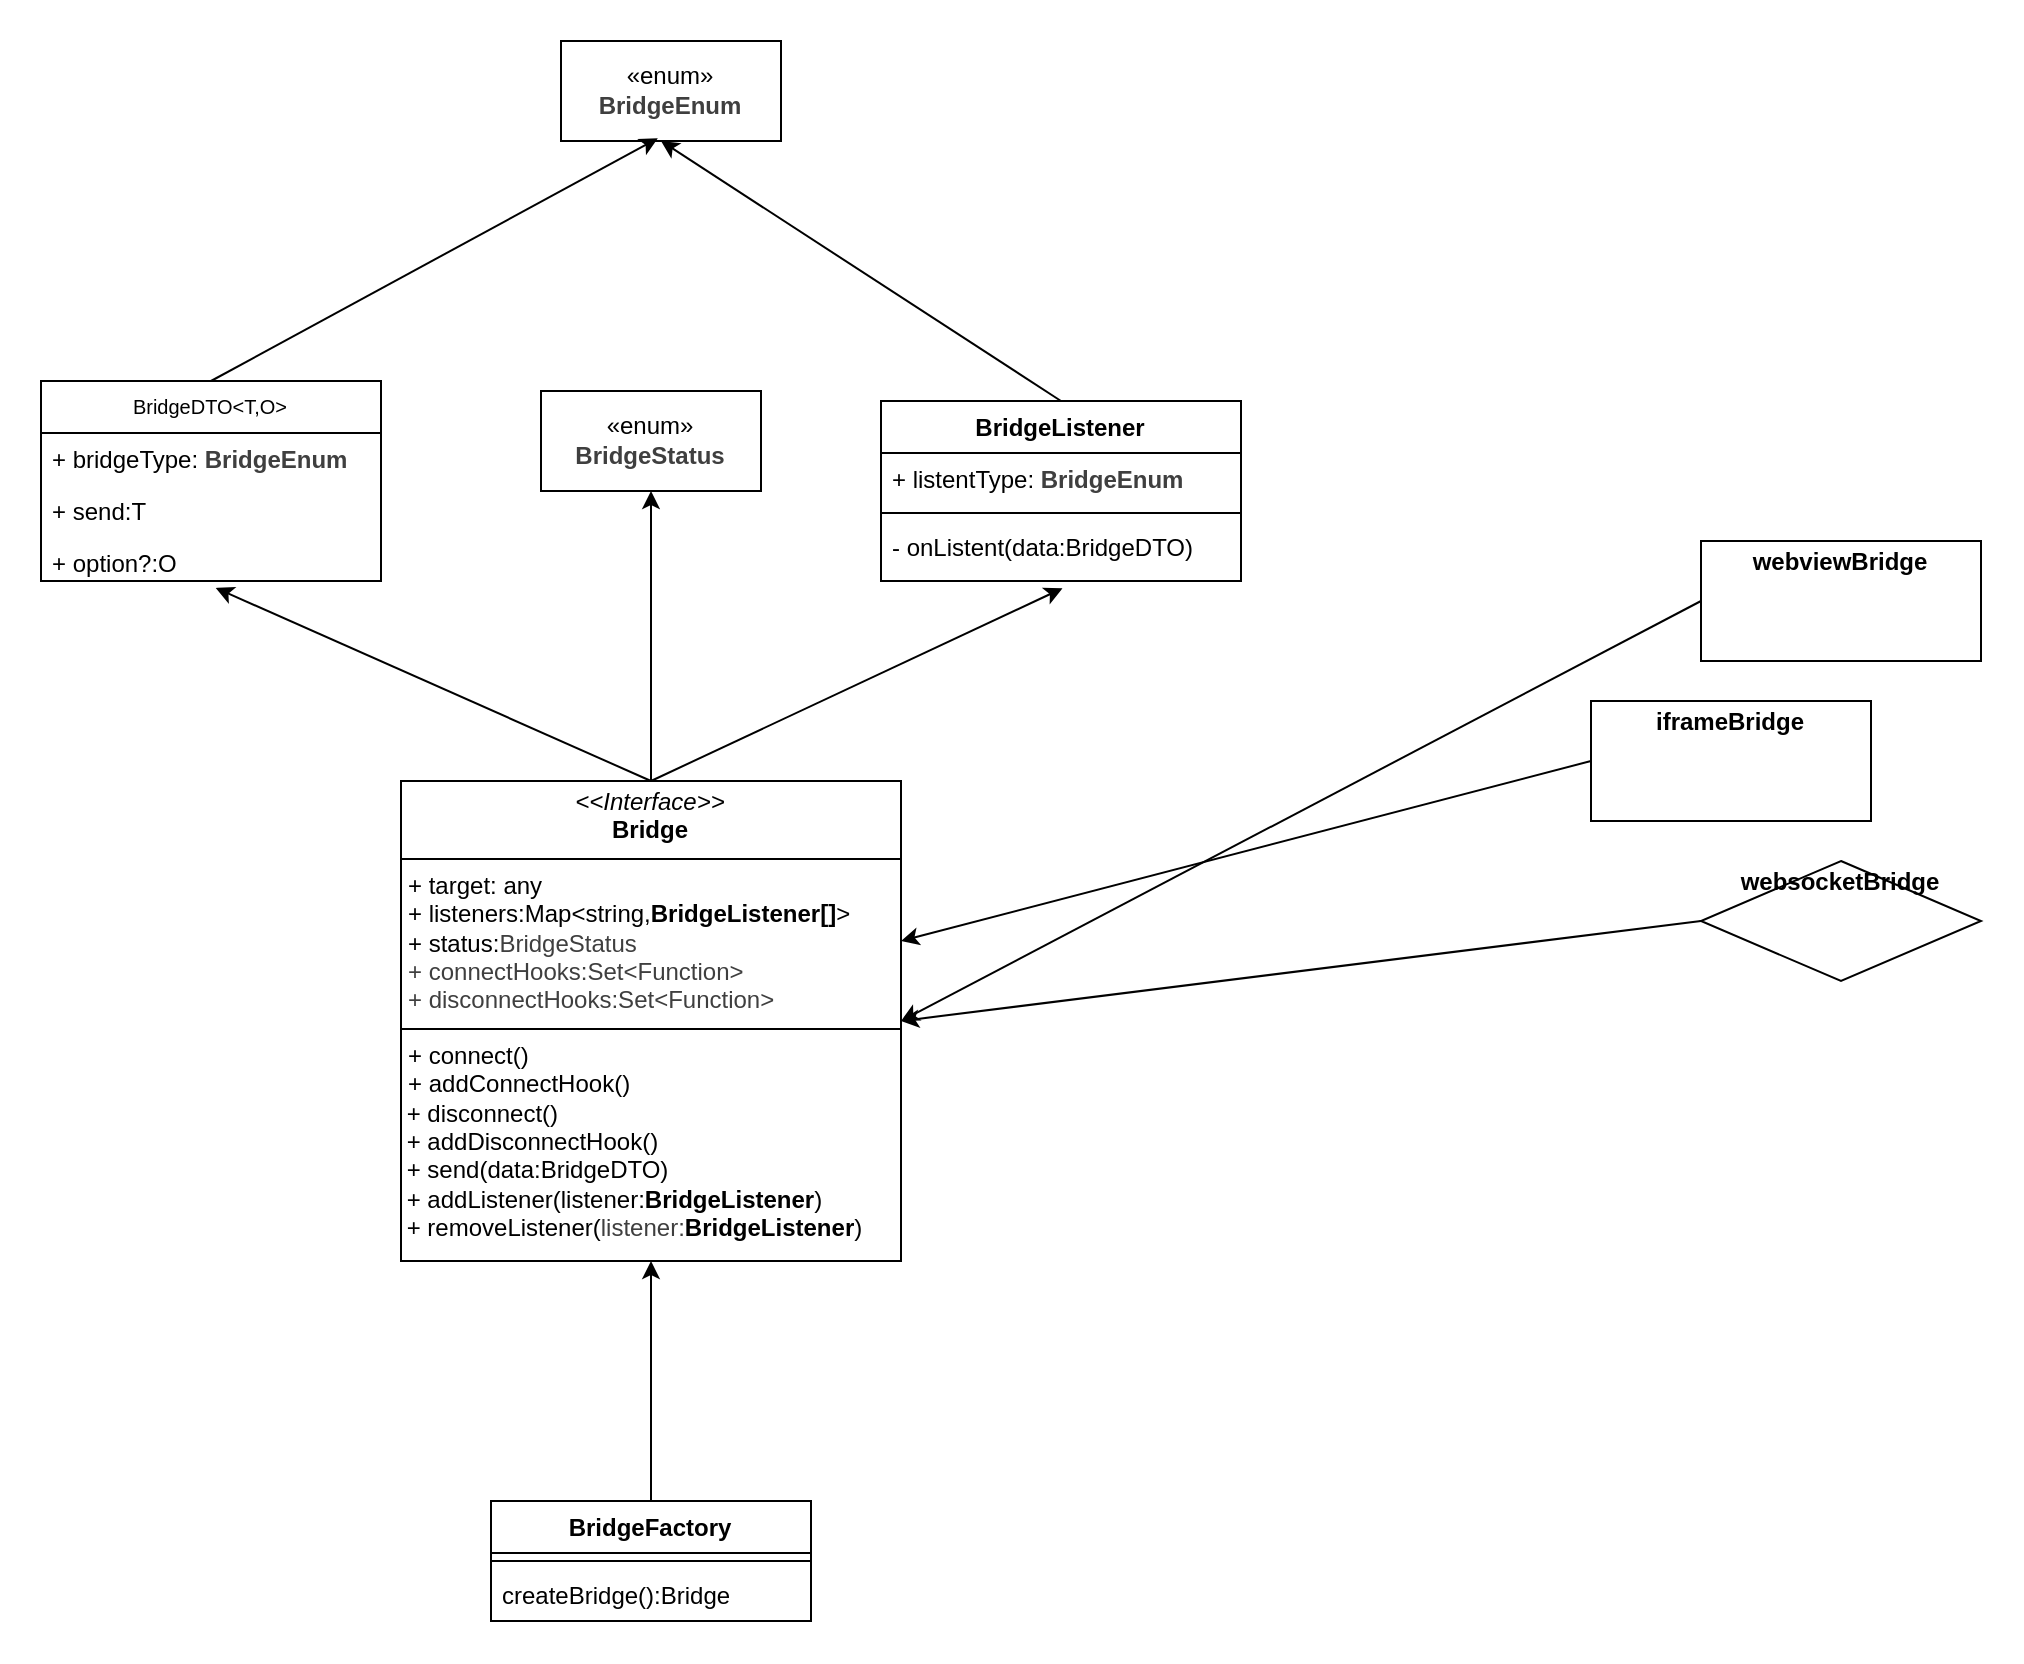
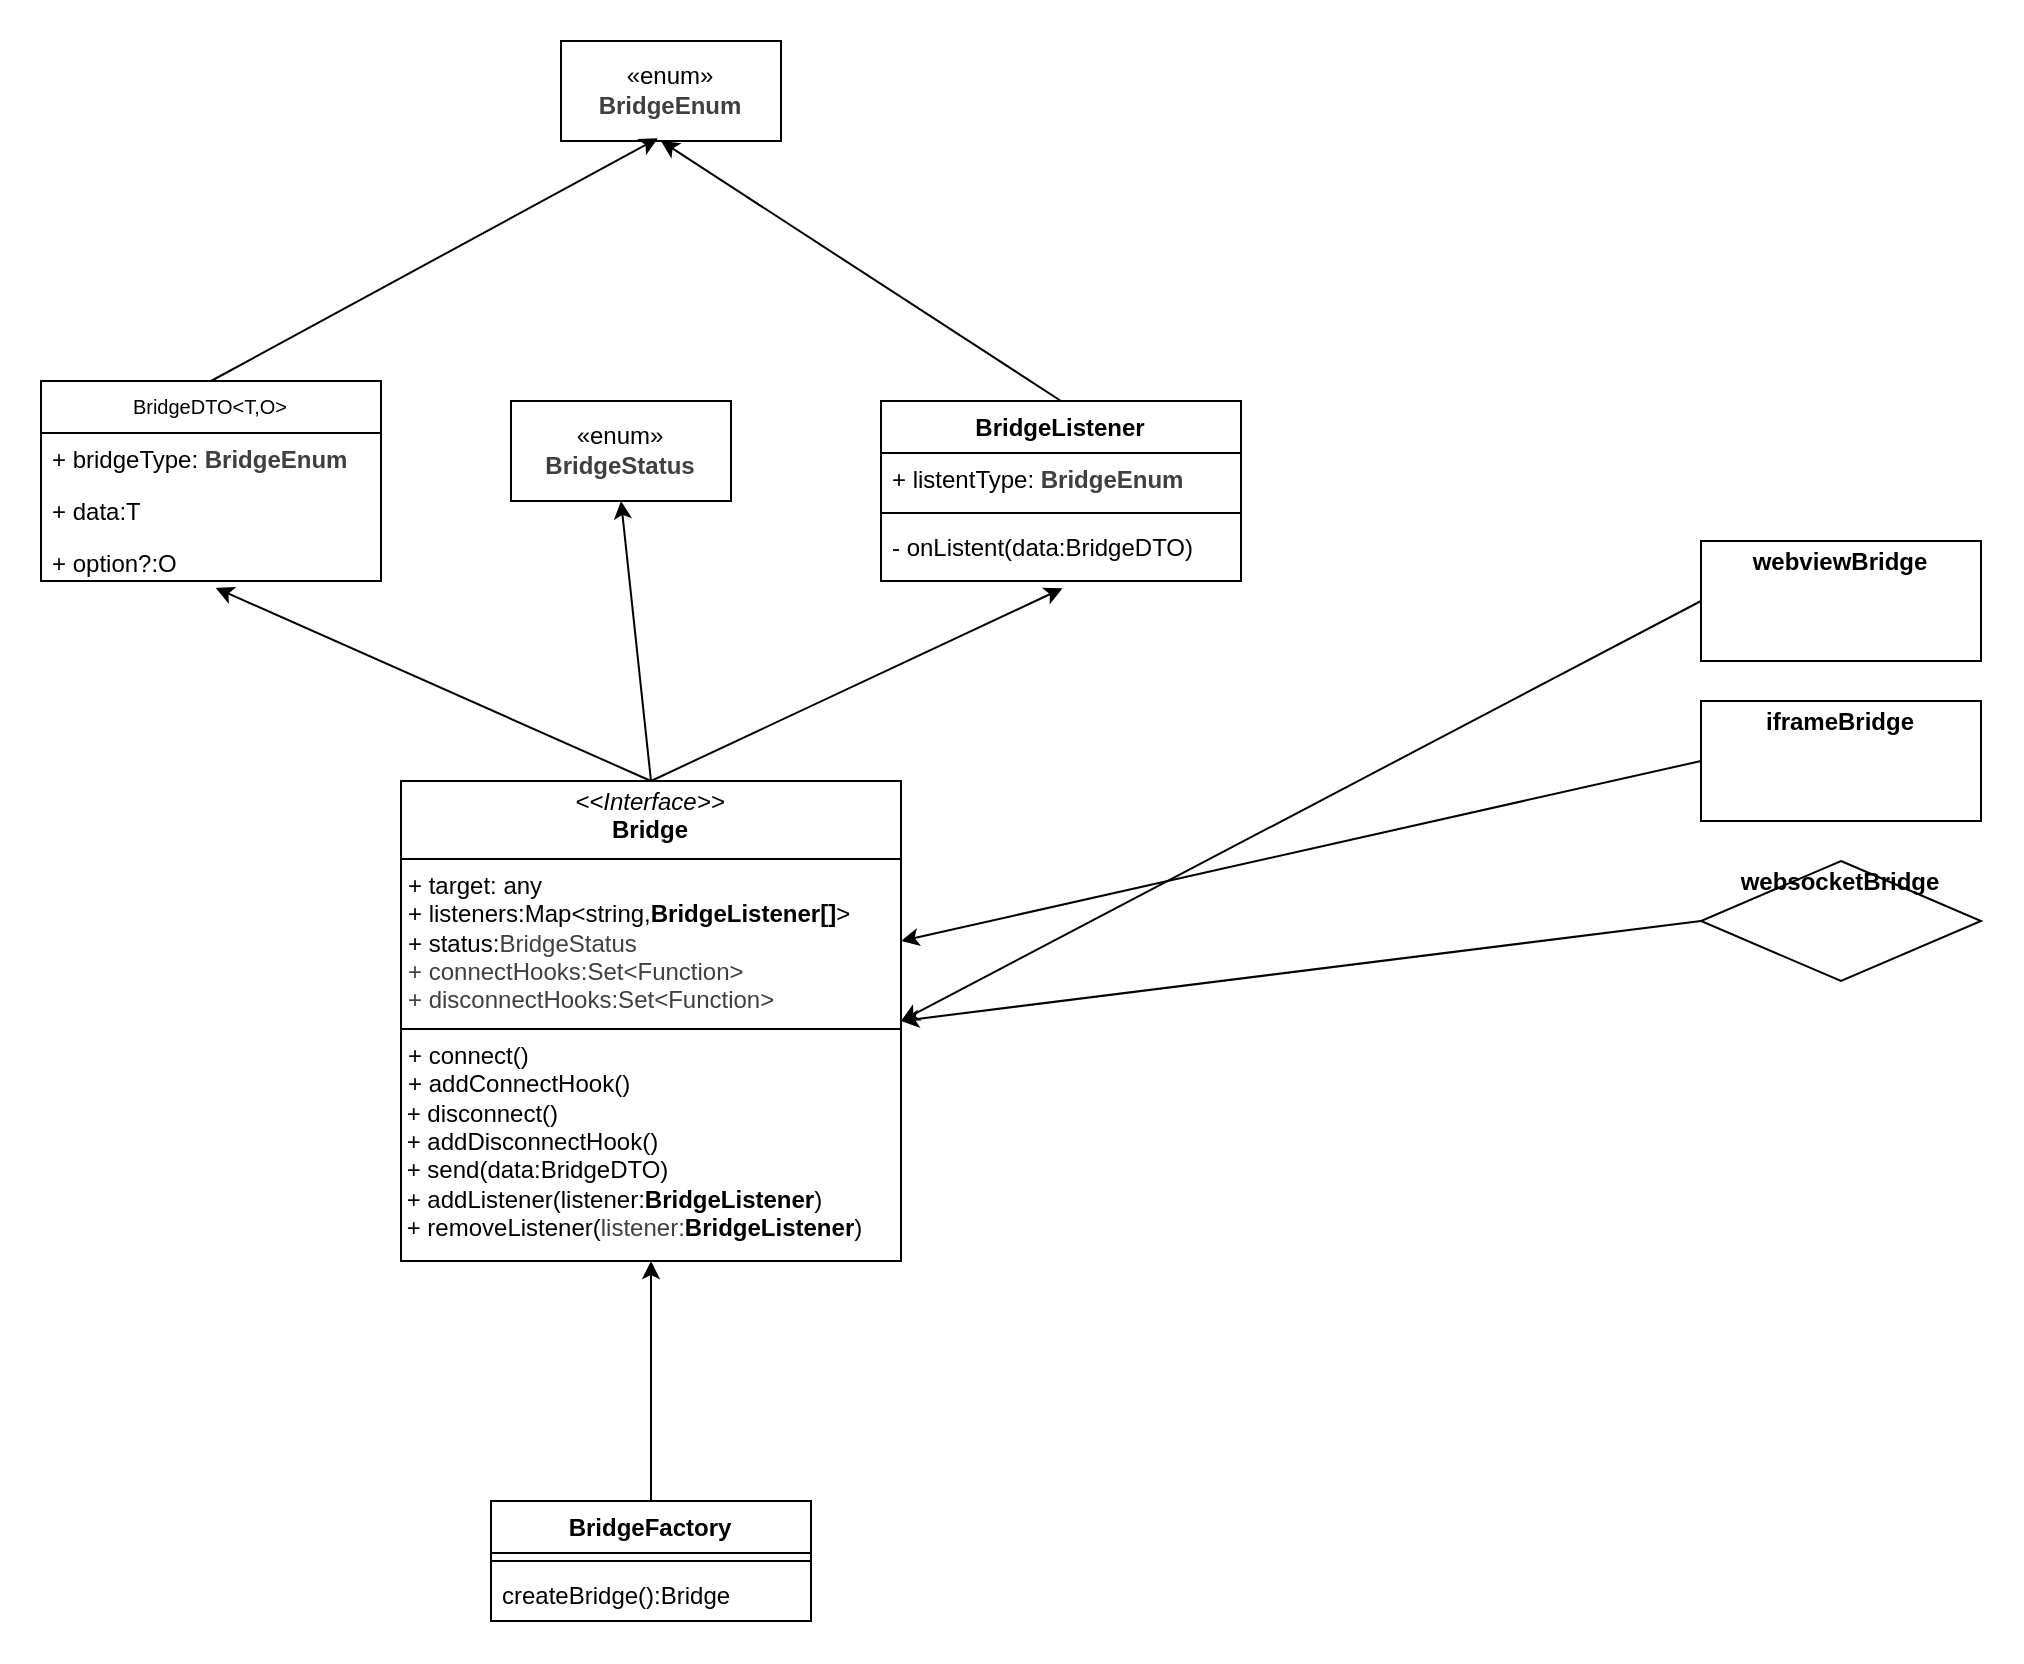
(651, 441) -> (621, 451)
(101, 513) -> (101, 513)
(1731, 761) -> (1841, 761)
